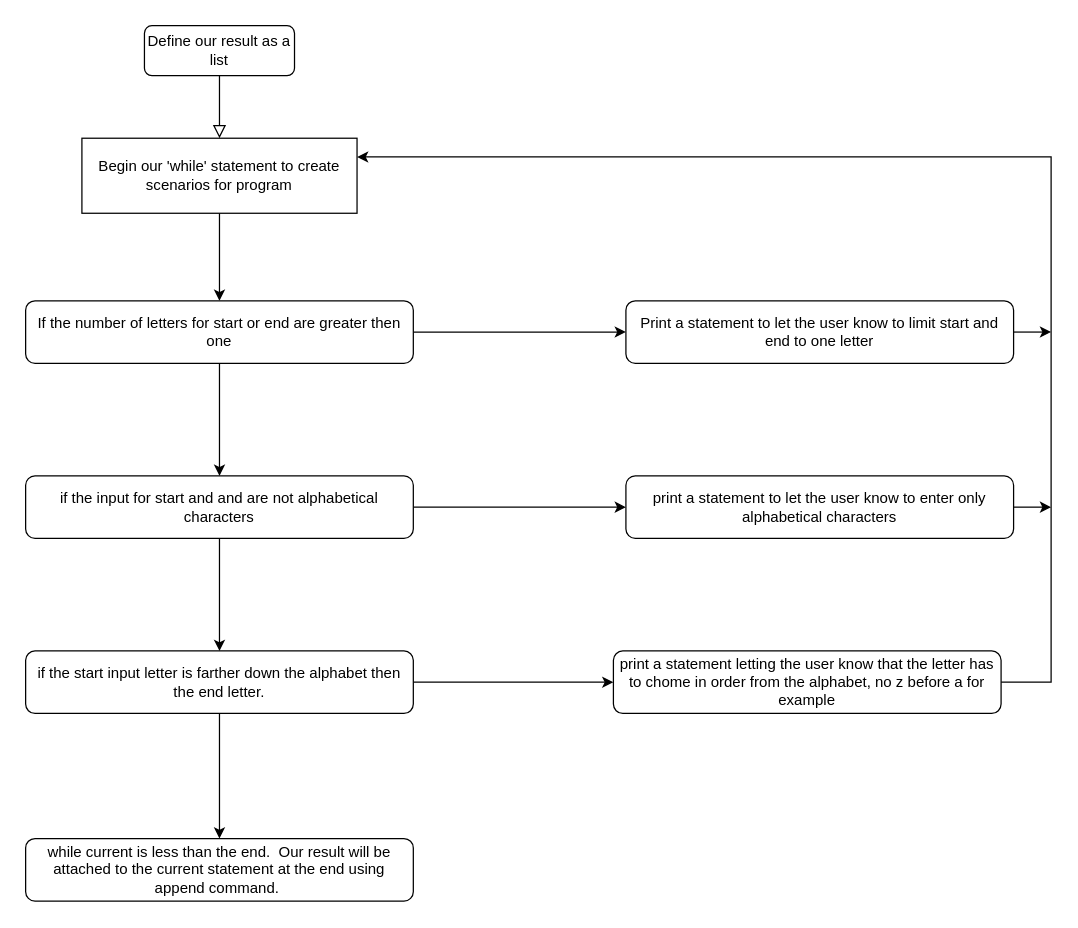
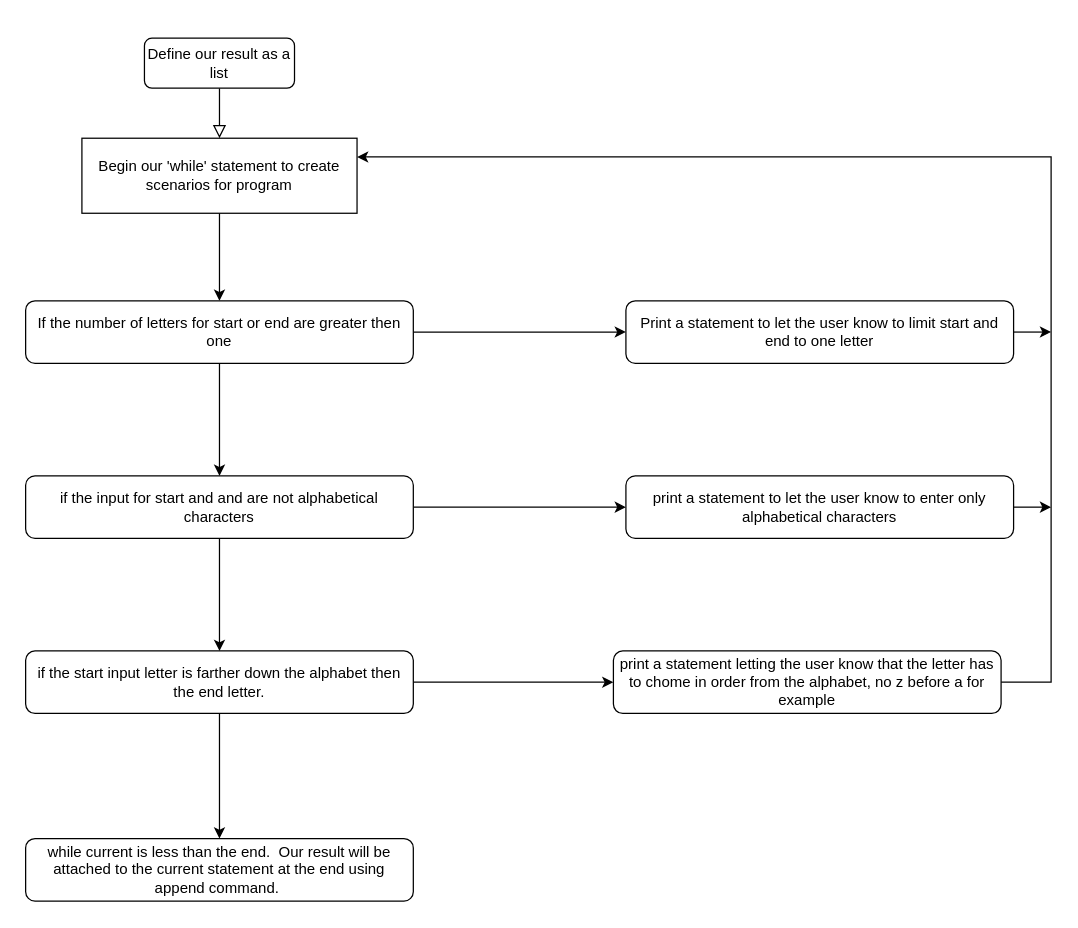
(219, 51) -> (219, 63)
